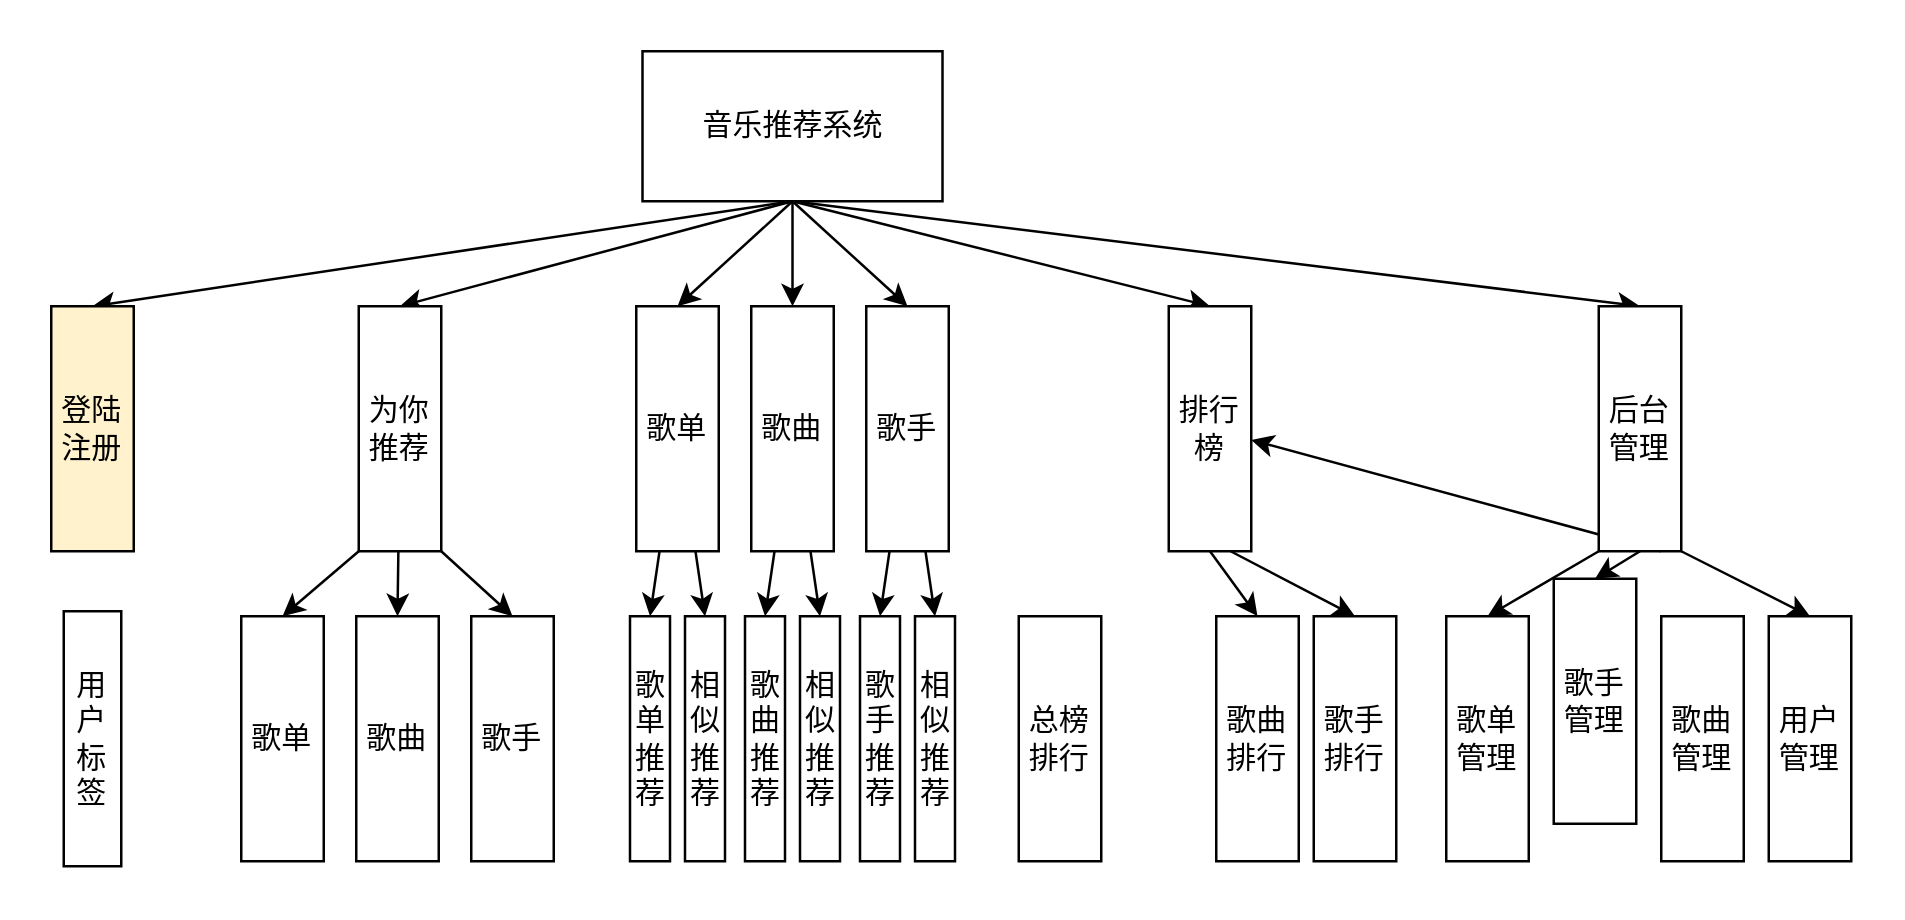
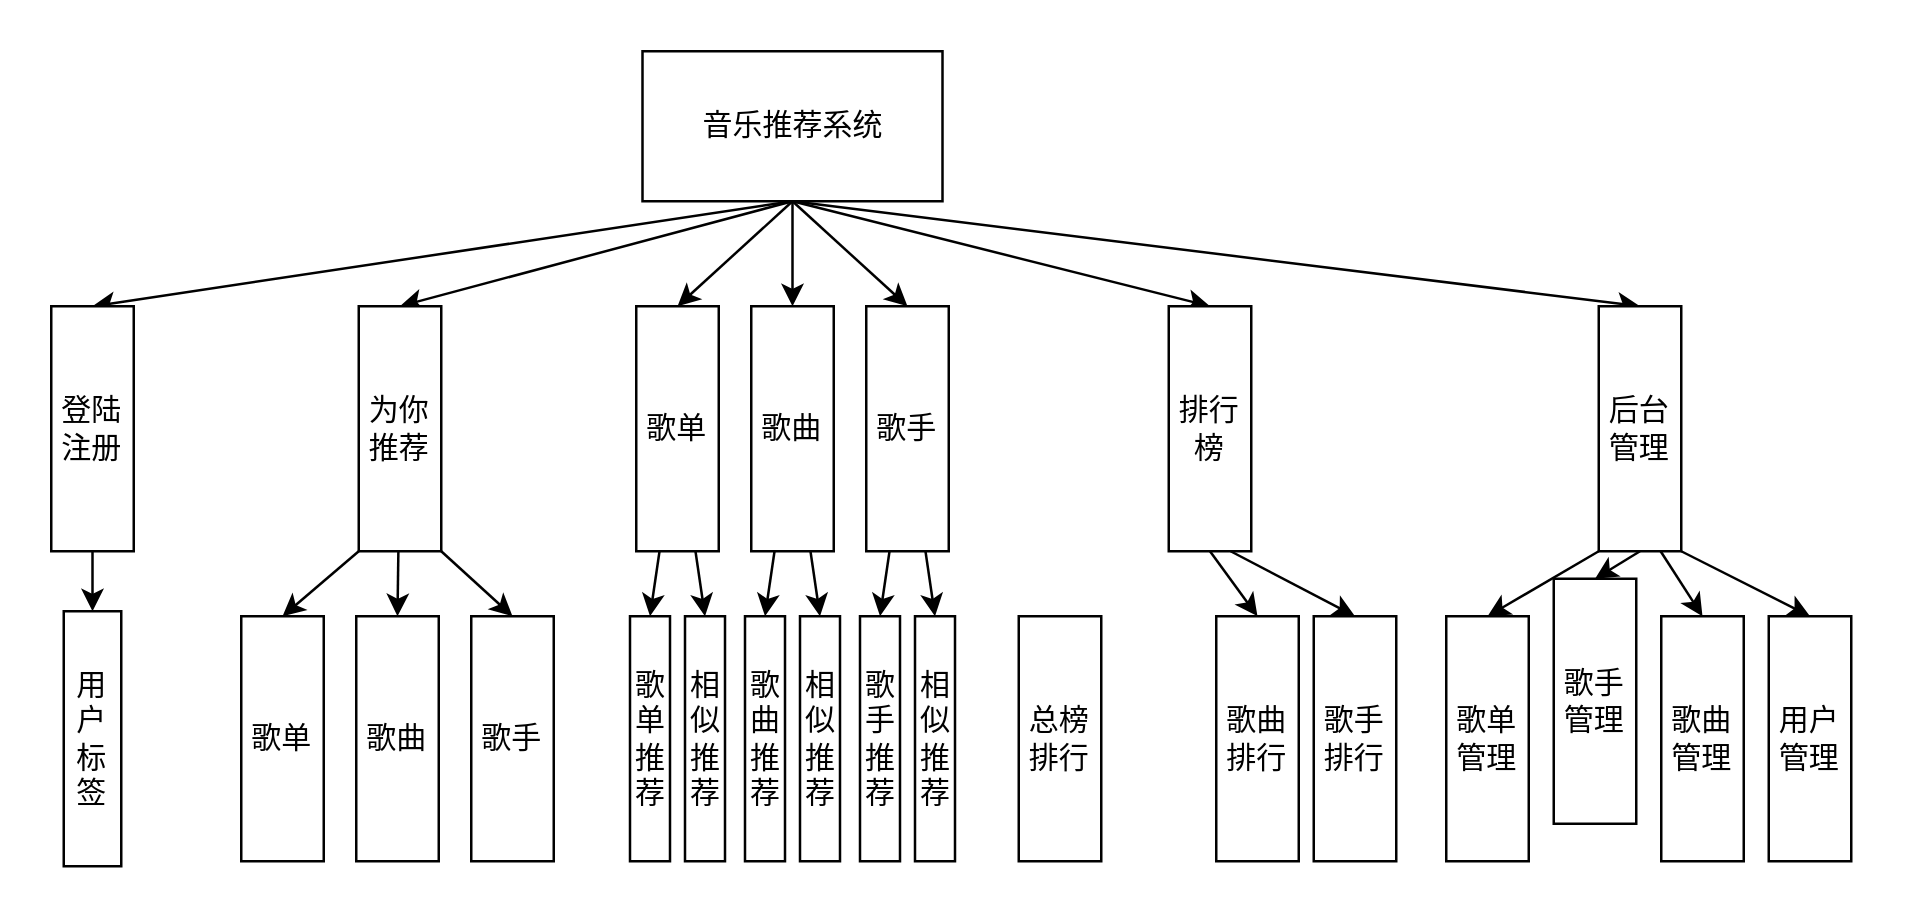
(93, 429) -> (93, 429)
(1433, 489) -> (1677, 577)
none -> (93, 573)
